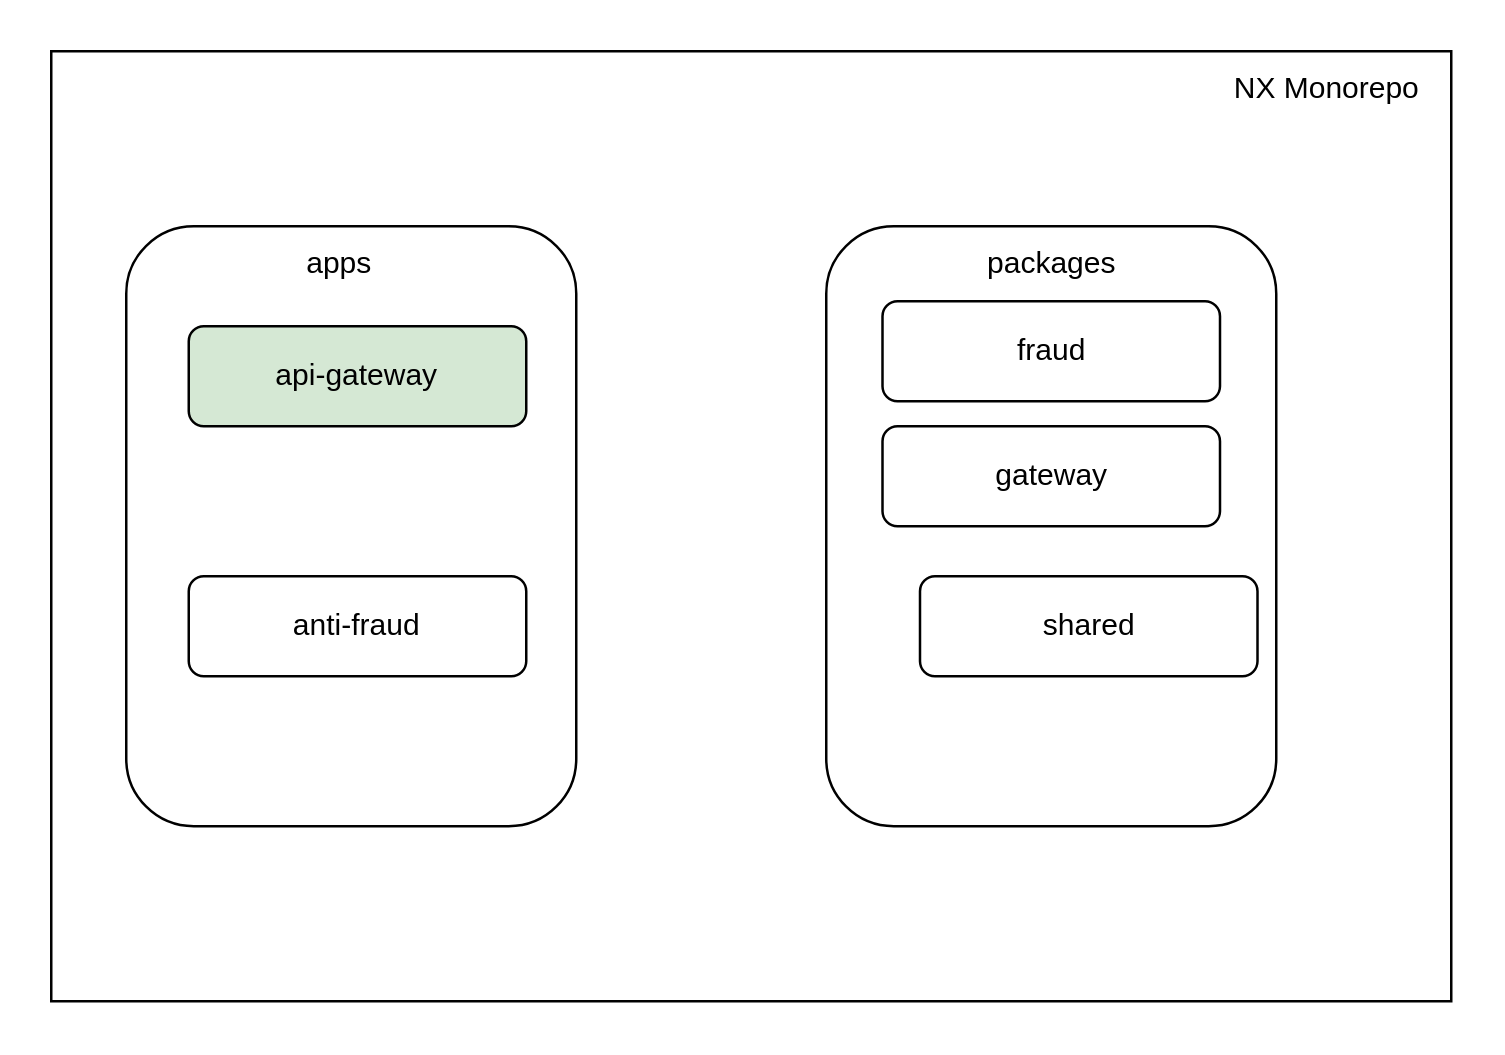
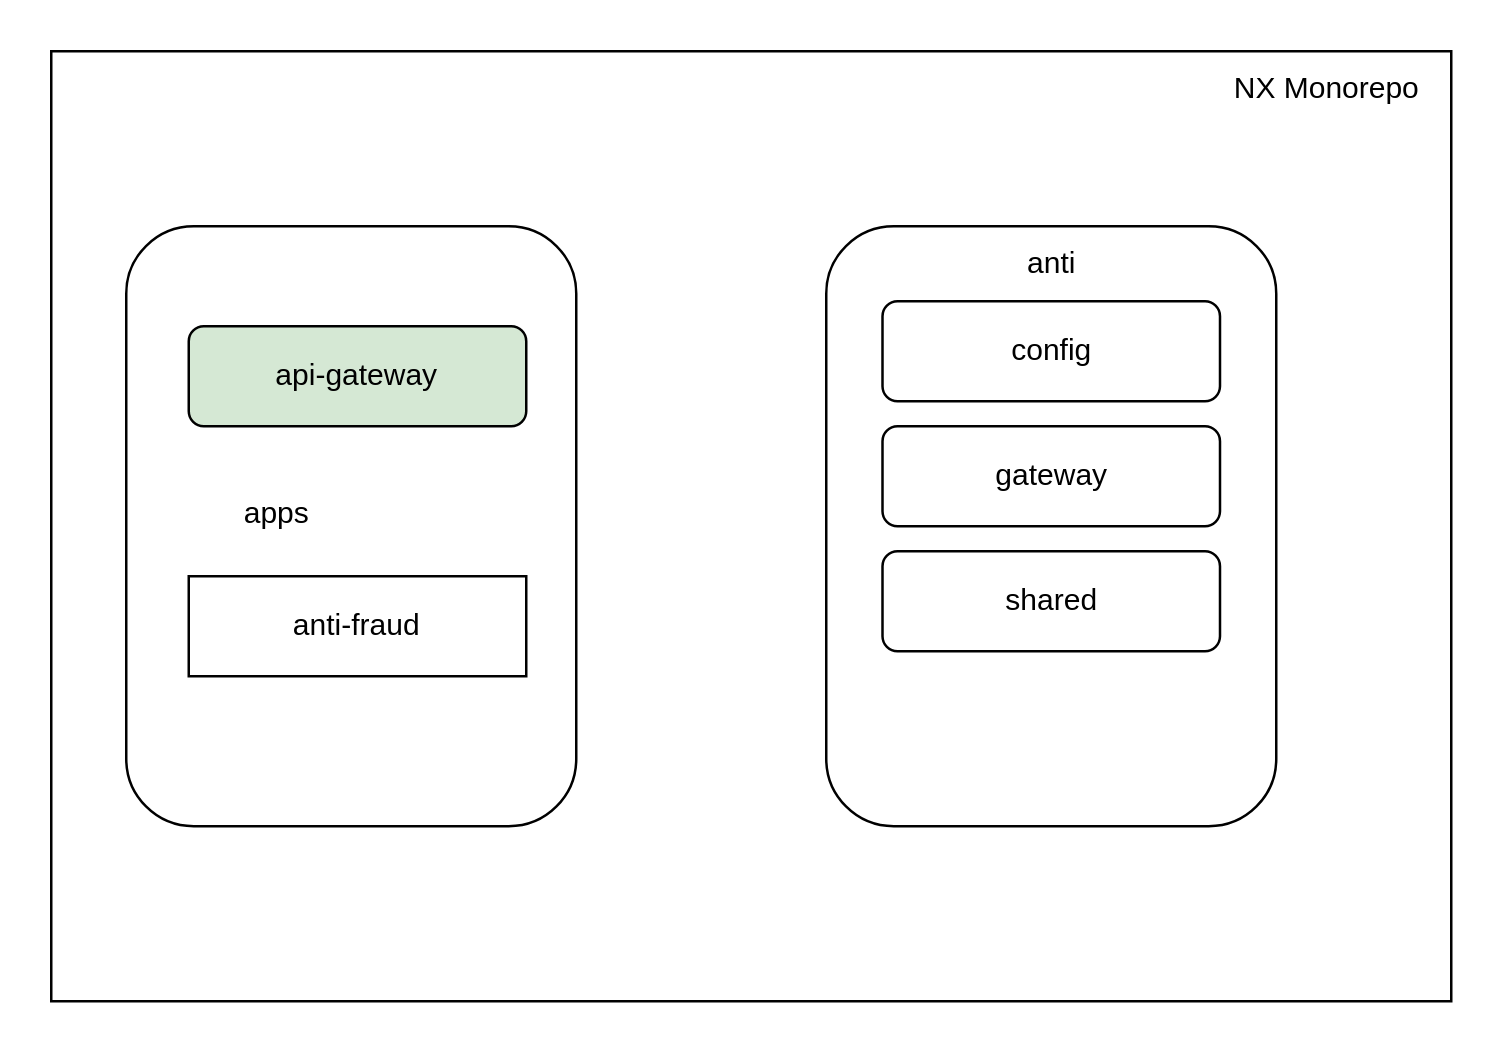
(339, 264) -> (276, 514)
(1053, 264) -> (1053, 264)
(1053, 351) -> (1053, 351)
(358, 626) -> (358, 626)
(1089, 626) -> (1051, 601)
